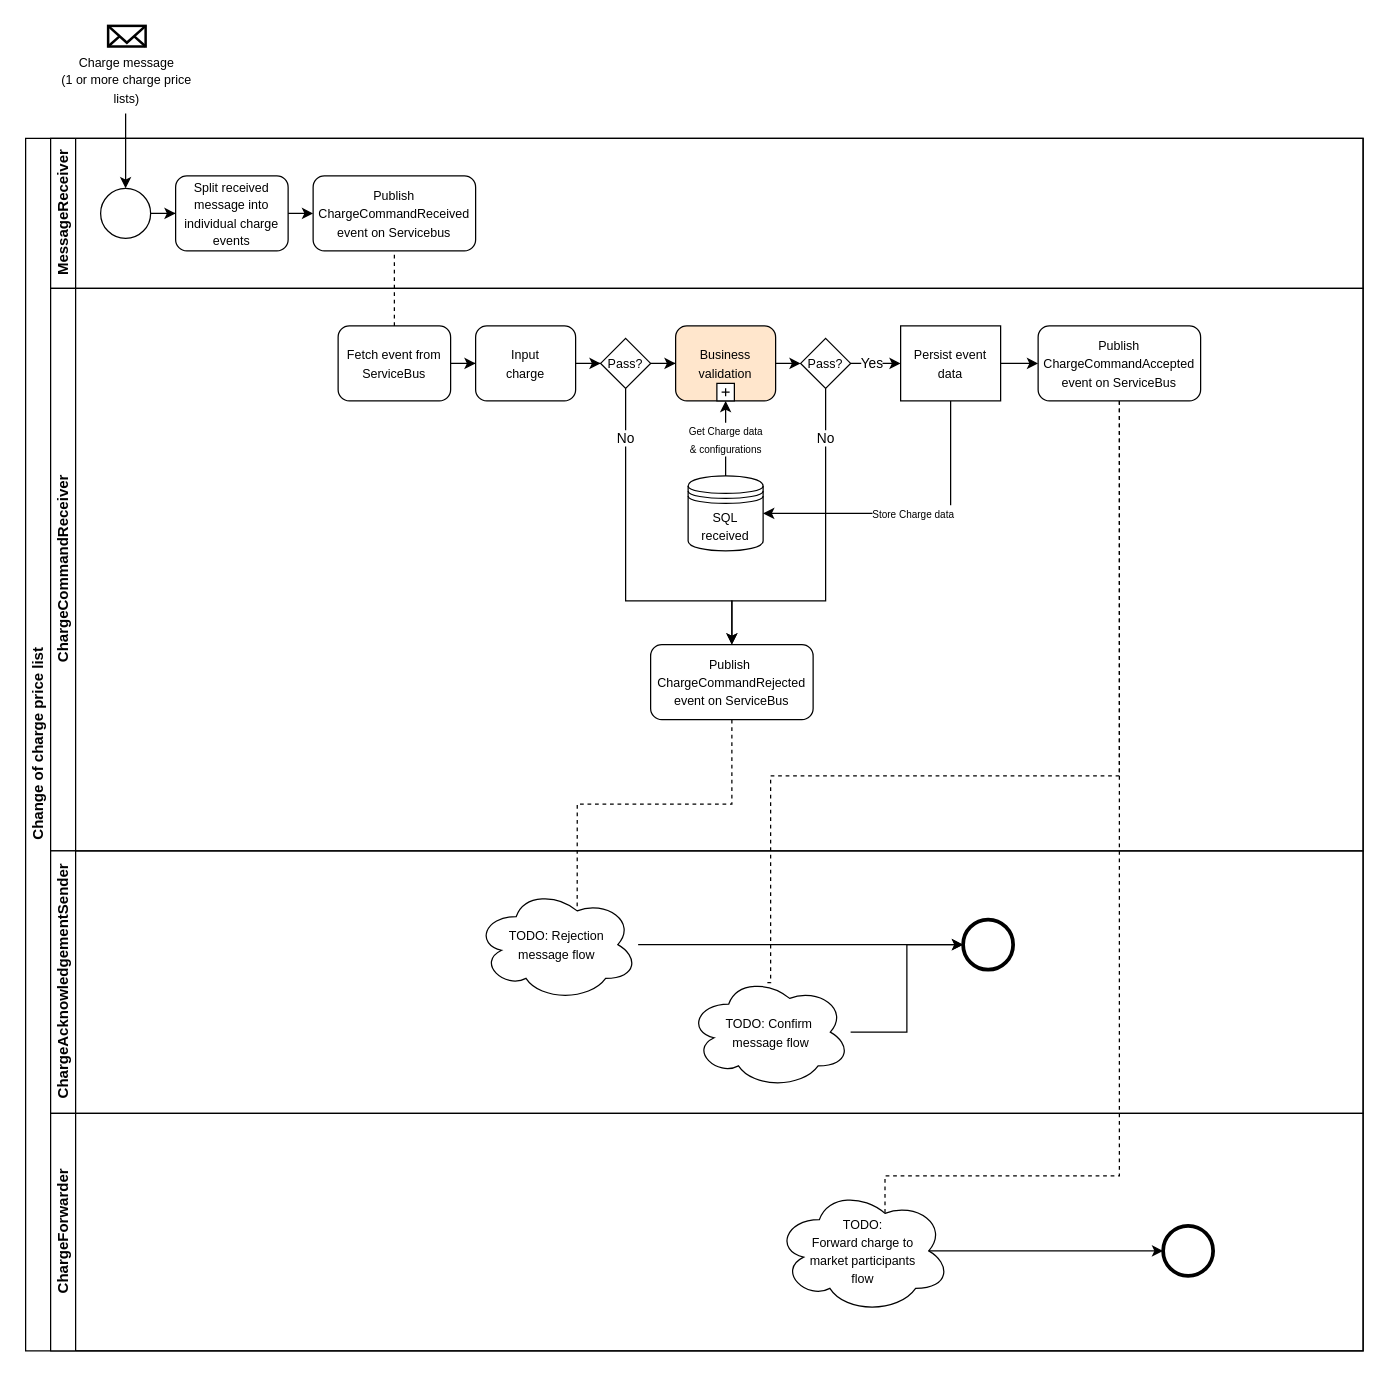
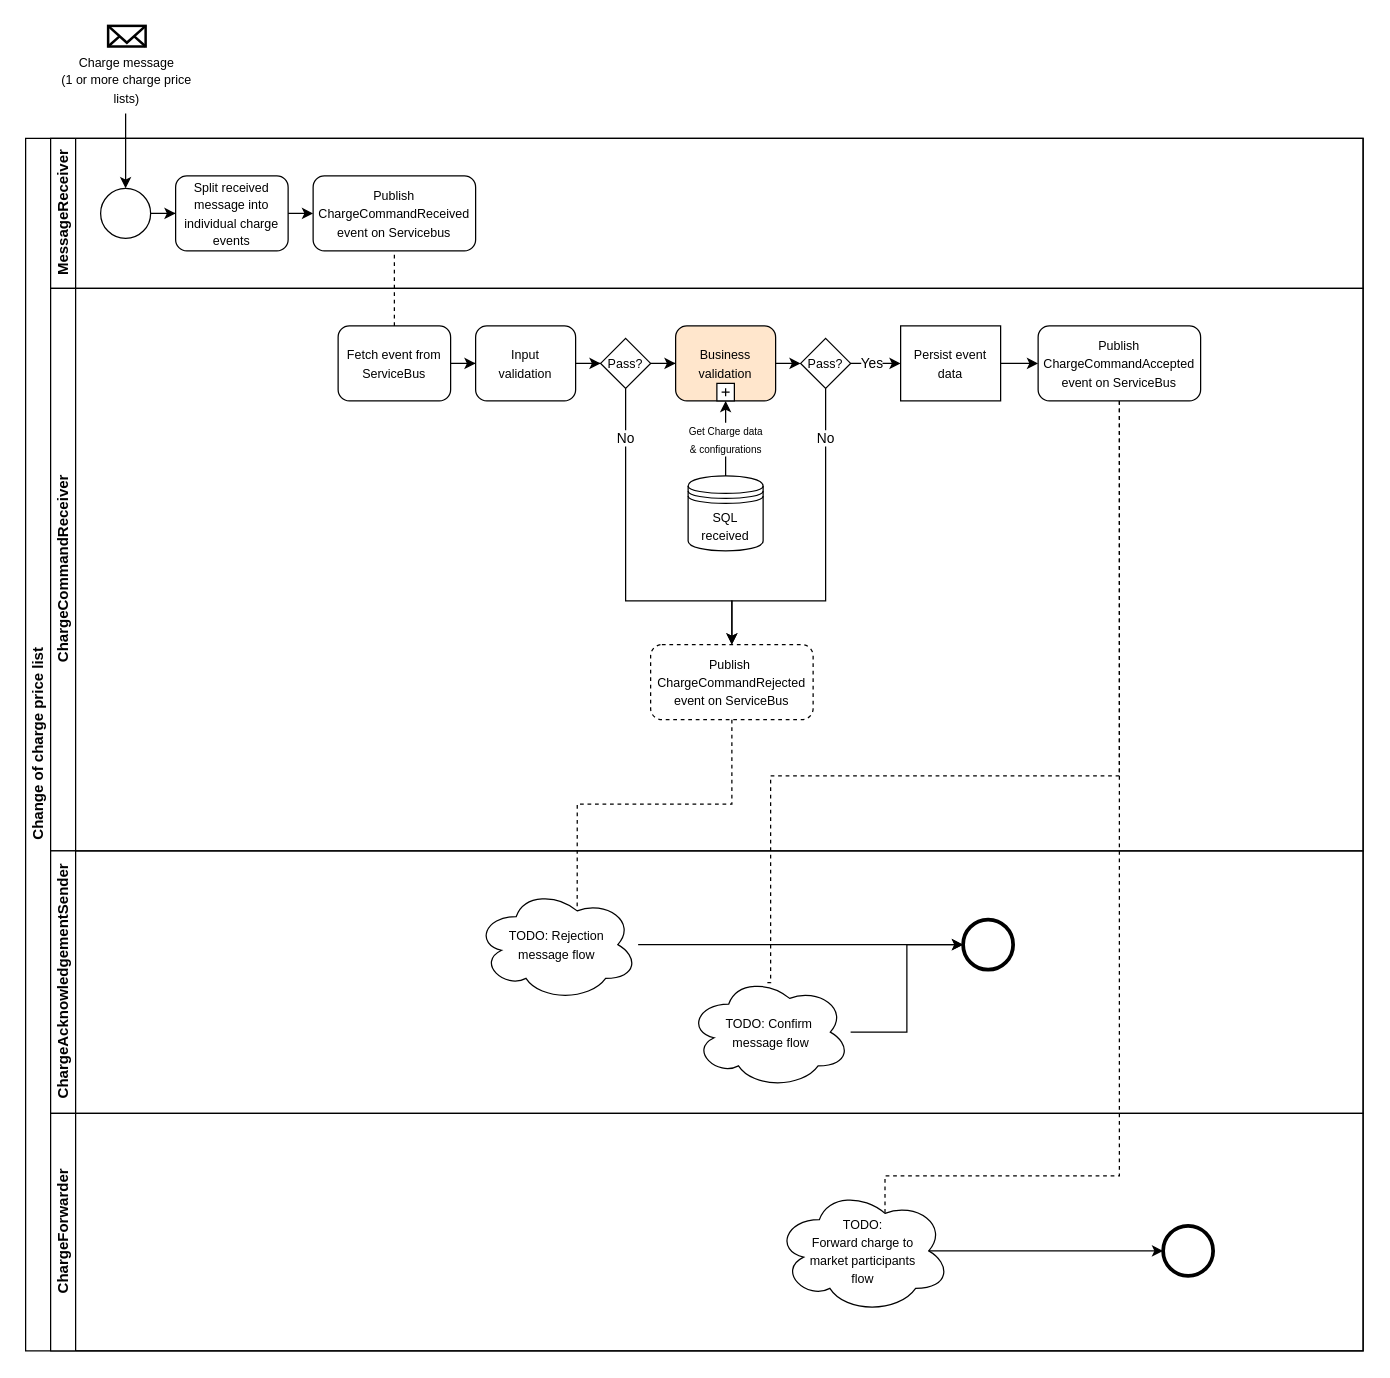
(526, 363) -> (526, 363)
(918, 513) -> none
(732, 682) -> (732, 682)
